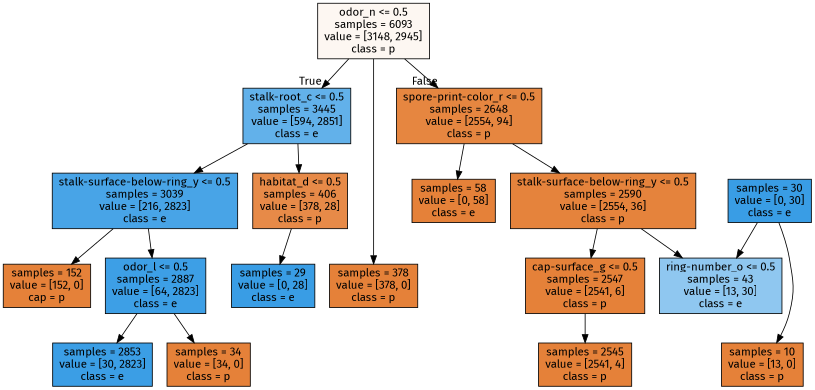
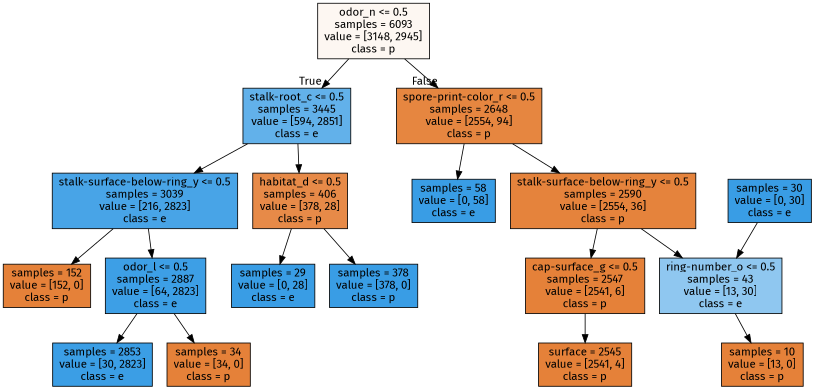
(374, 157) -> (337, 243)
(454, 201) -> (454, 201)
(793, 279) -> (741, 325)
(47, 286) -> (47, 286)
(374, 286) -> (374, 286)
(585, 365) -> (585, 365)
